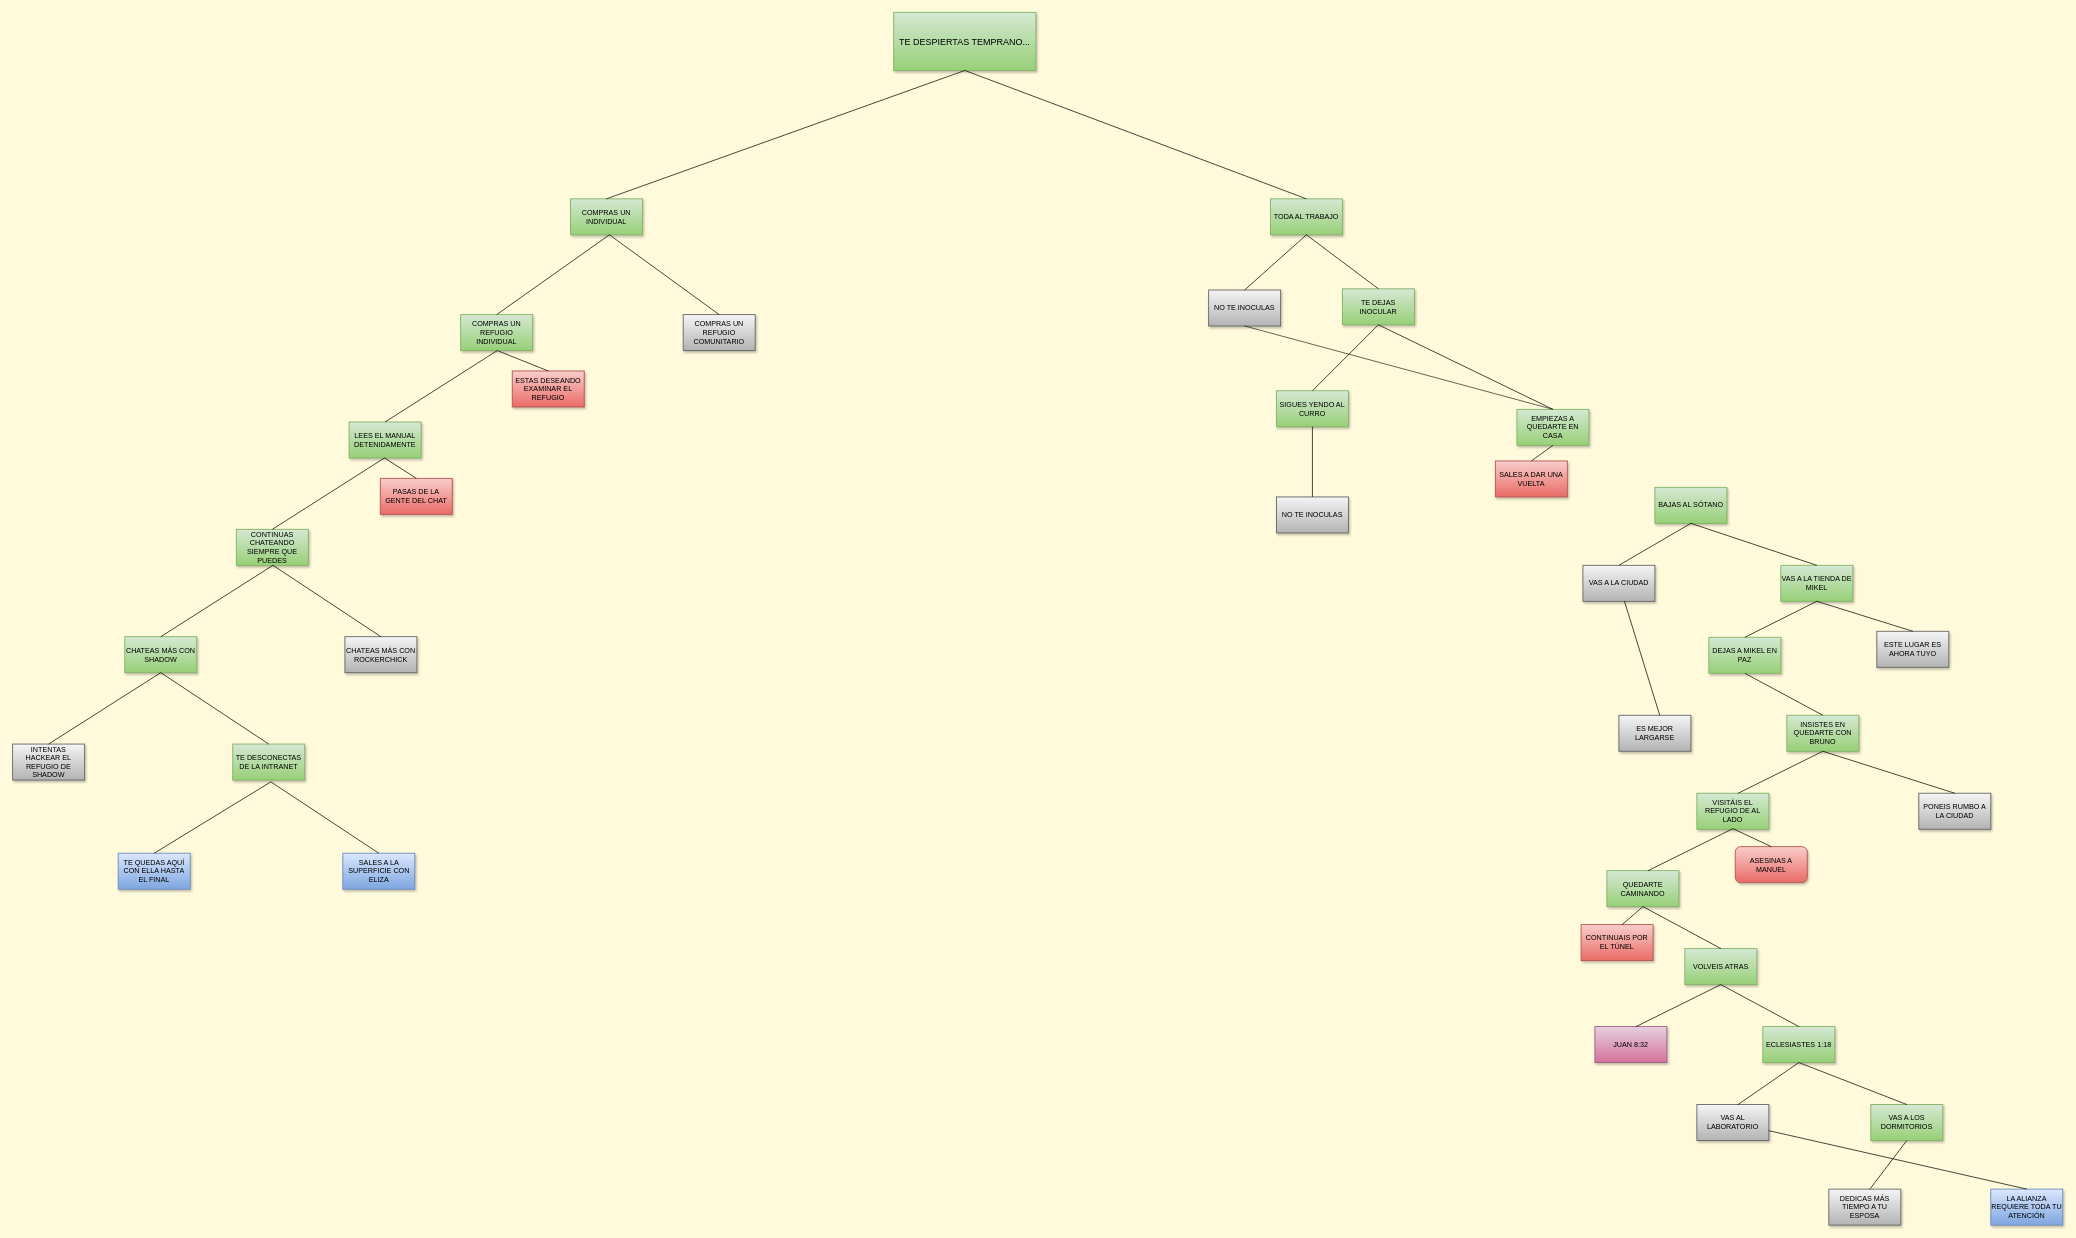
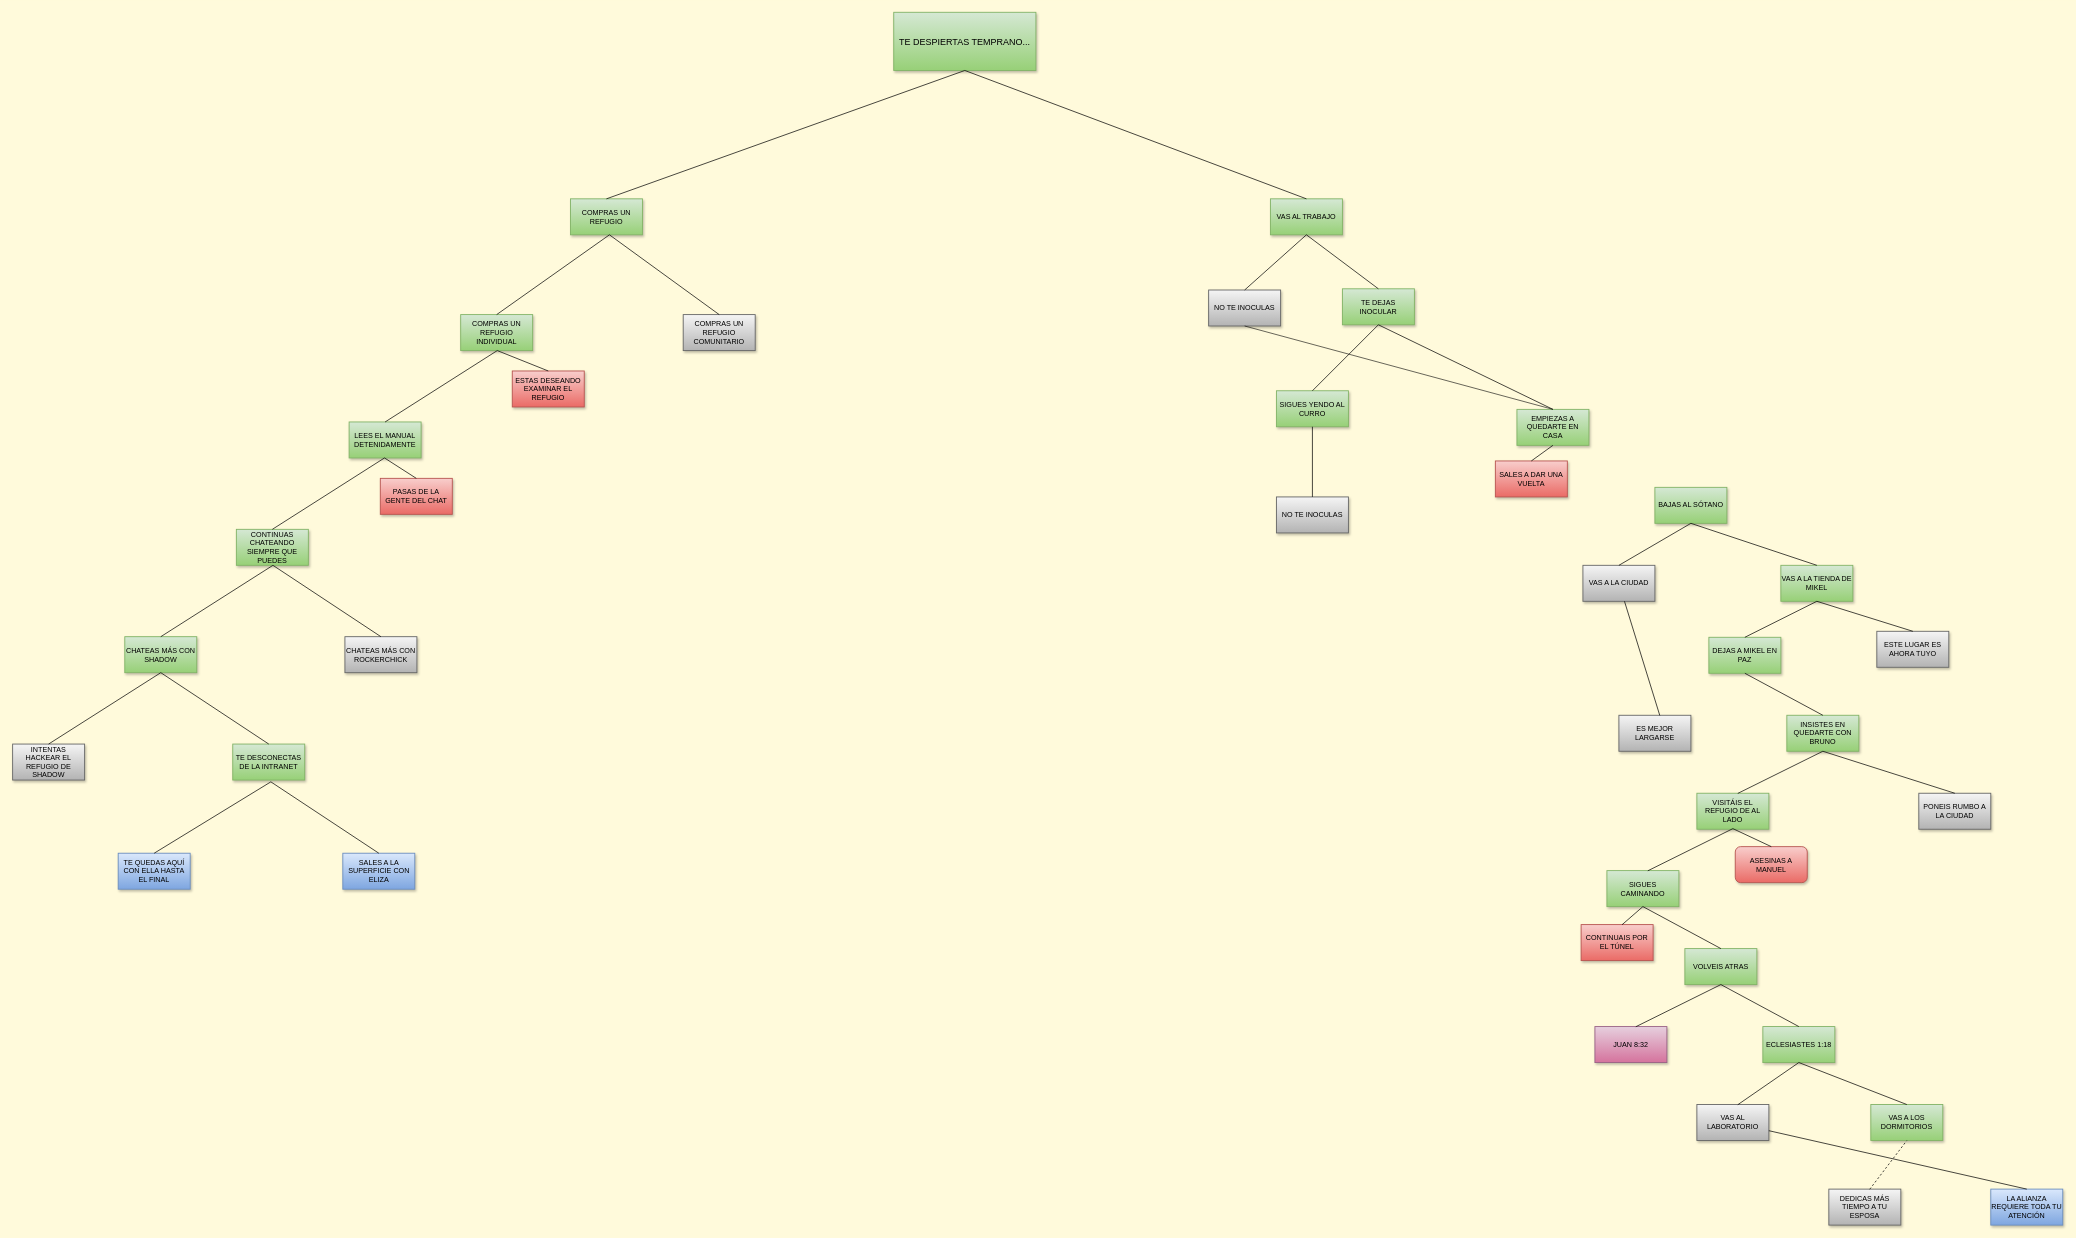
(606, 217) -> (606, 217)
(1307, 217) -> (1307, 217)
(1643, 889) -> (1643, 889)
(1889, 1165) -> (1889, 1165)
